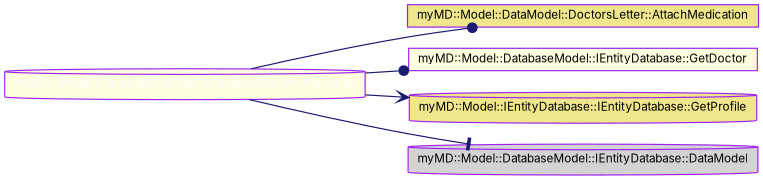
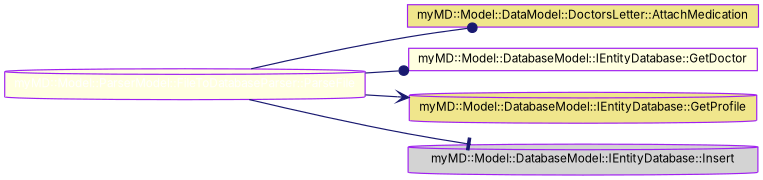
(583, 108) -> (583, 108)
(583, 160) -> (583, 160)
